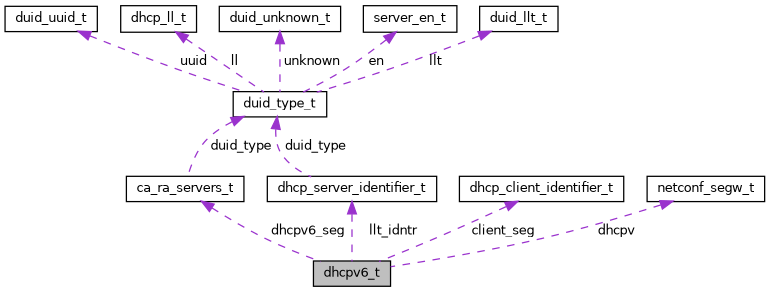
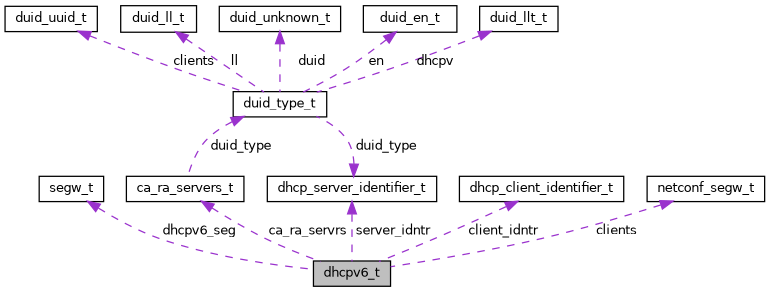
(159, 19) -> (159, 19)
(410, 19) -> (410, 19)
(192, 62) -> (192, 62)
(310, 62) -> (310, 62)
(434, 62) -> (434, 62)
(285, 159) -> (343, 134)
none -> (71, 189)
(306, 231) -> (306, 231)
(391, 231) -> (391, 231)
(501, 231) -> (501, 231)
(615, 231) -> (615, 231)
